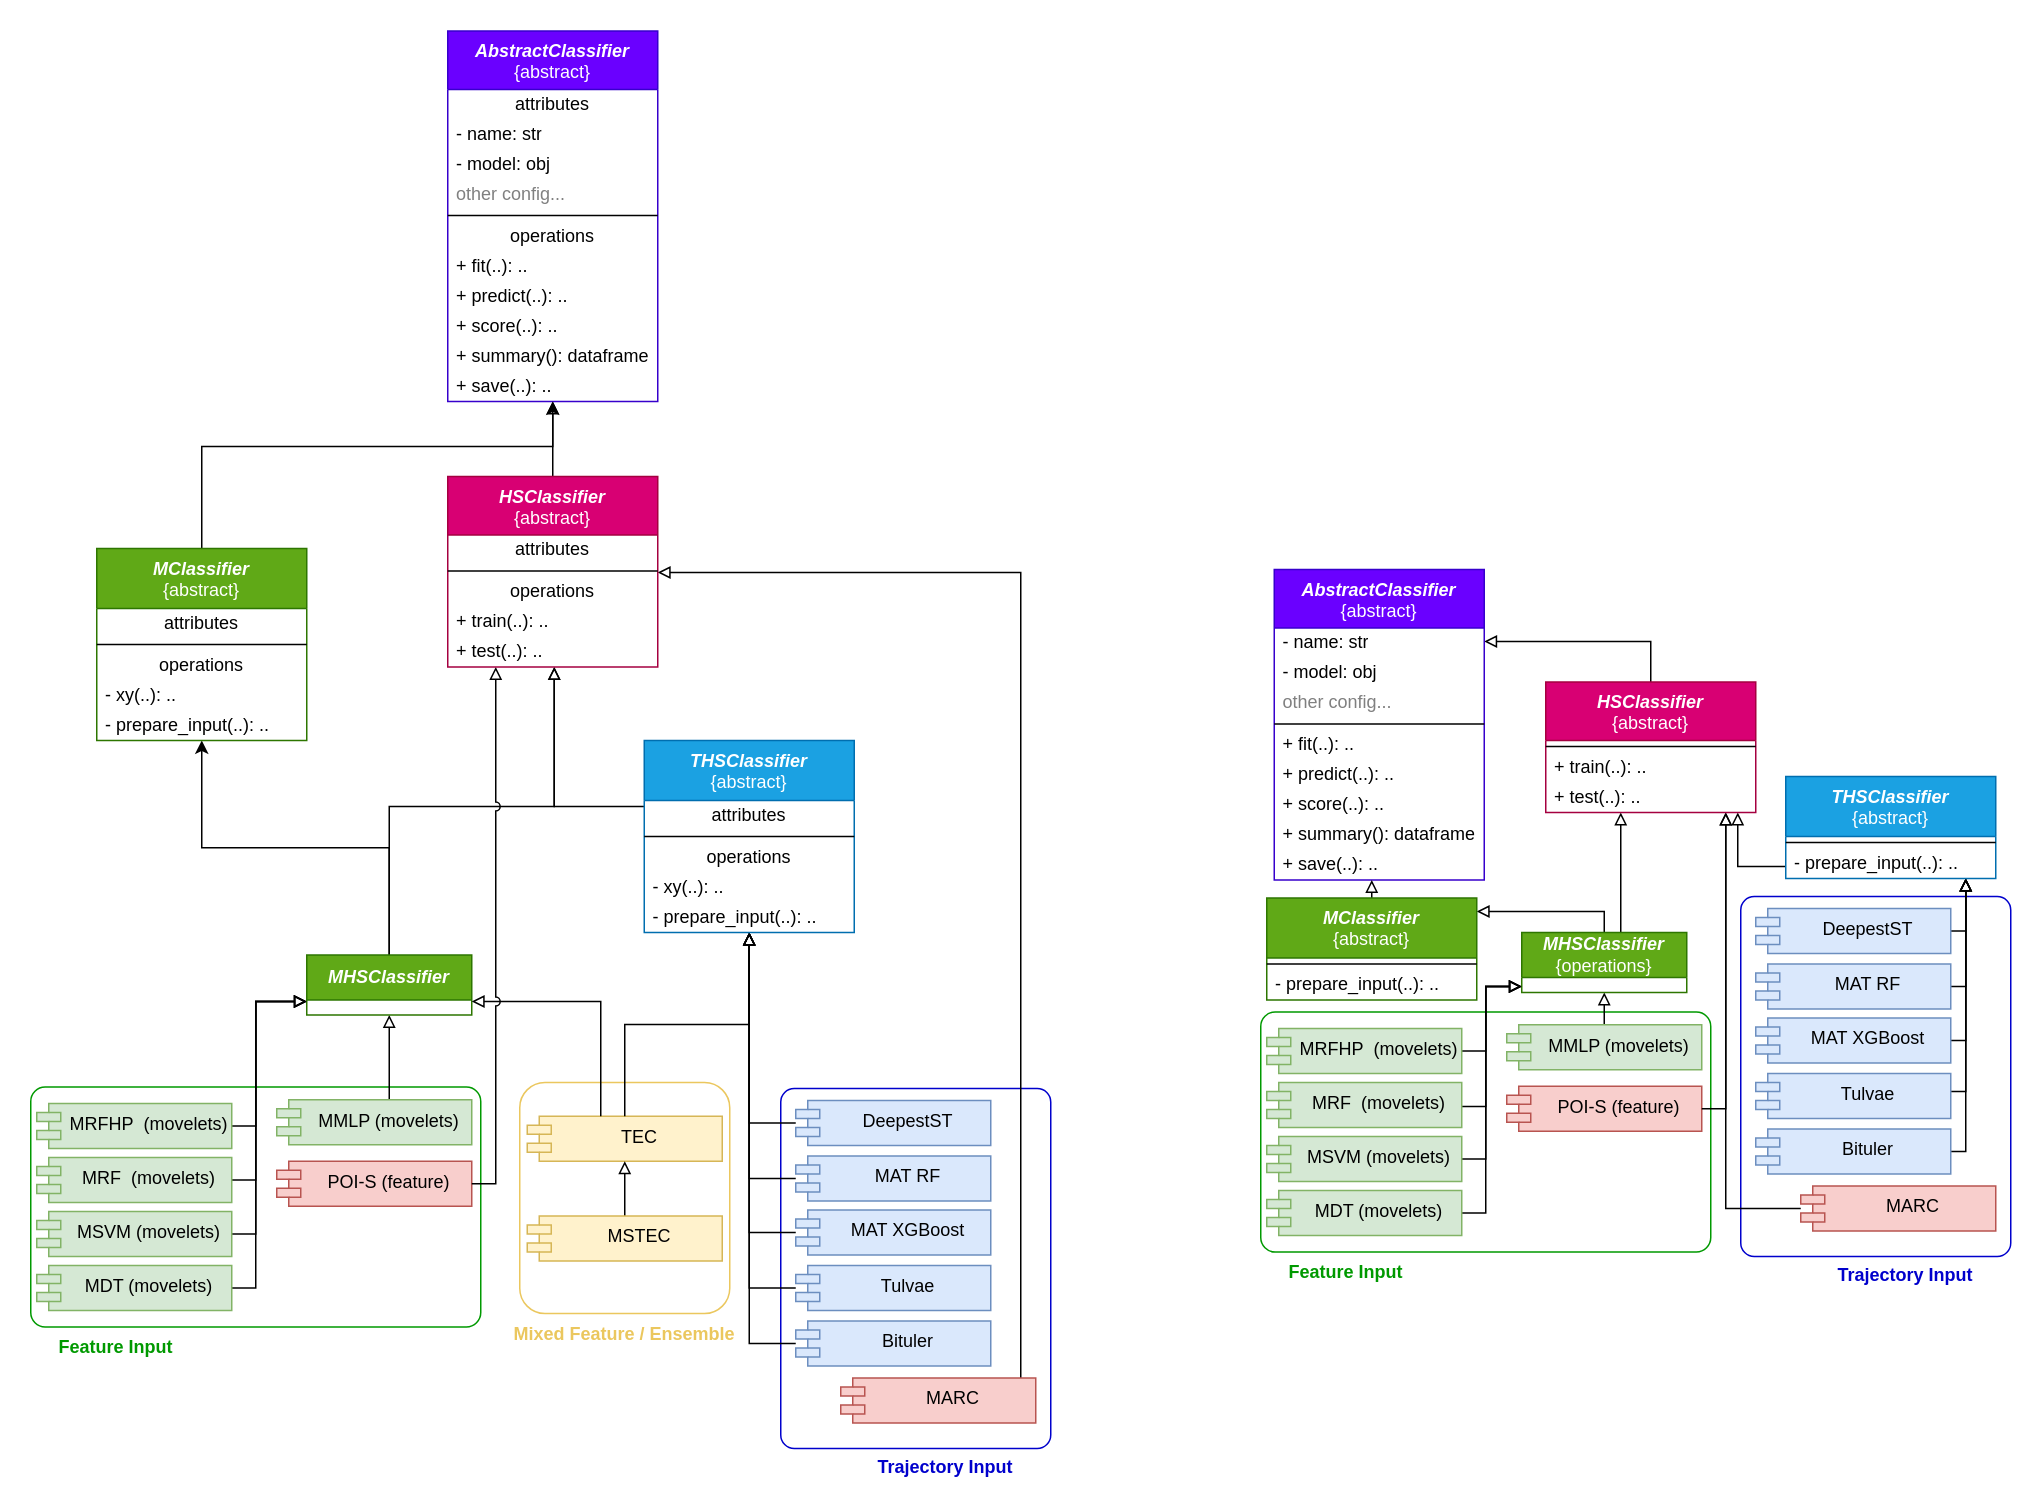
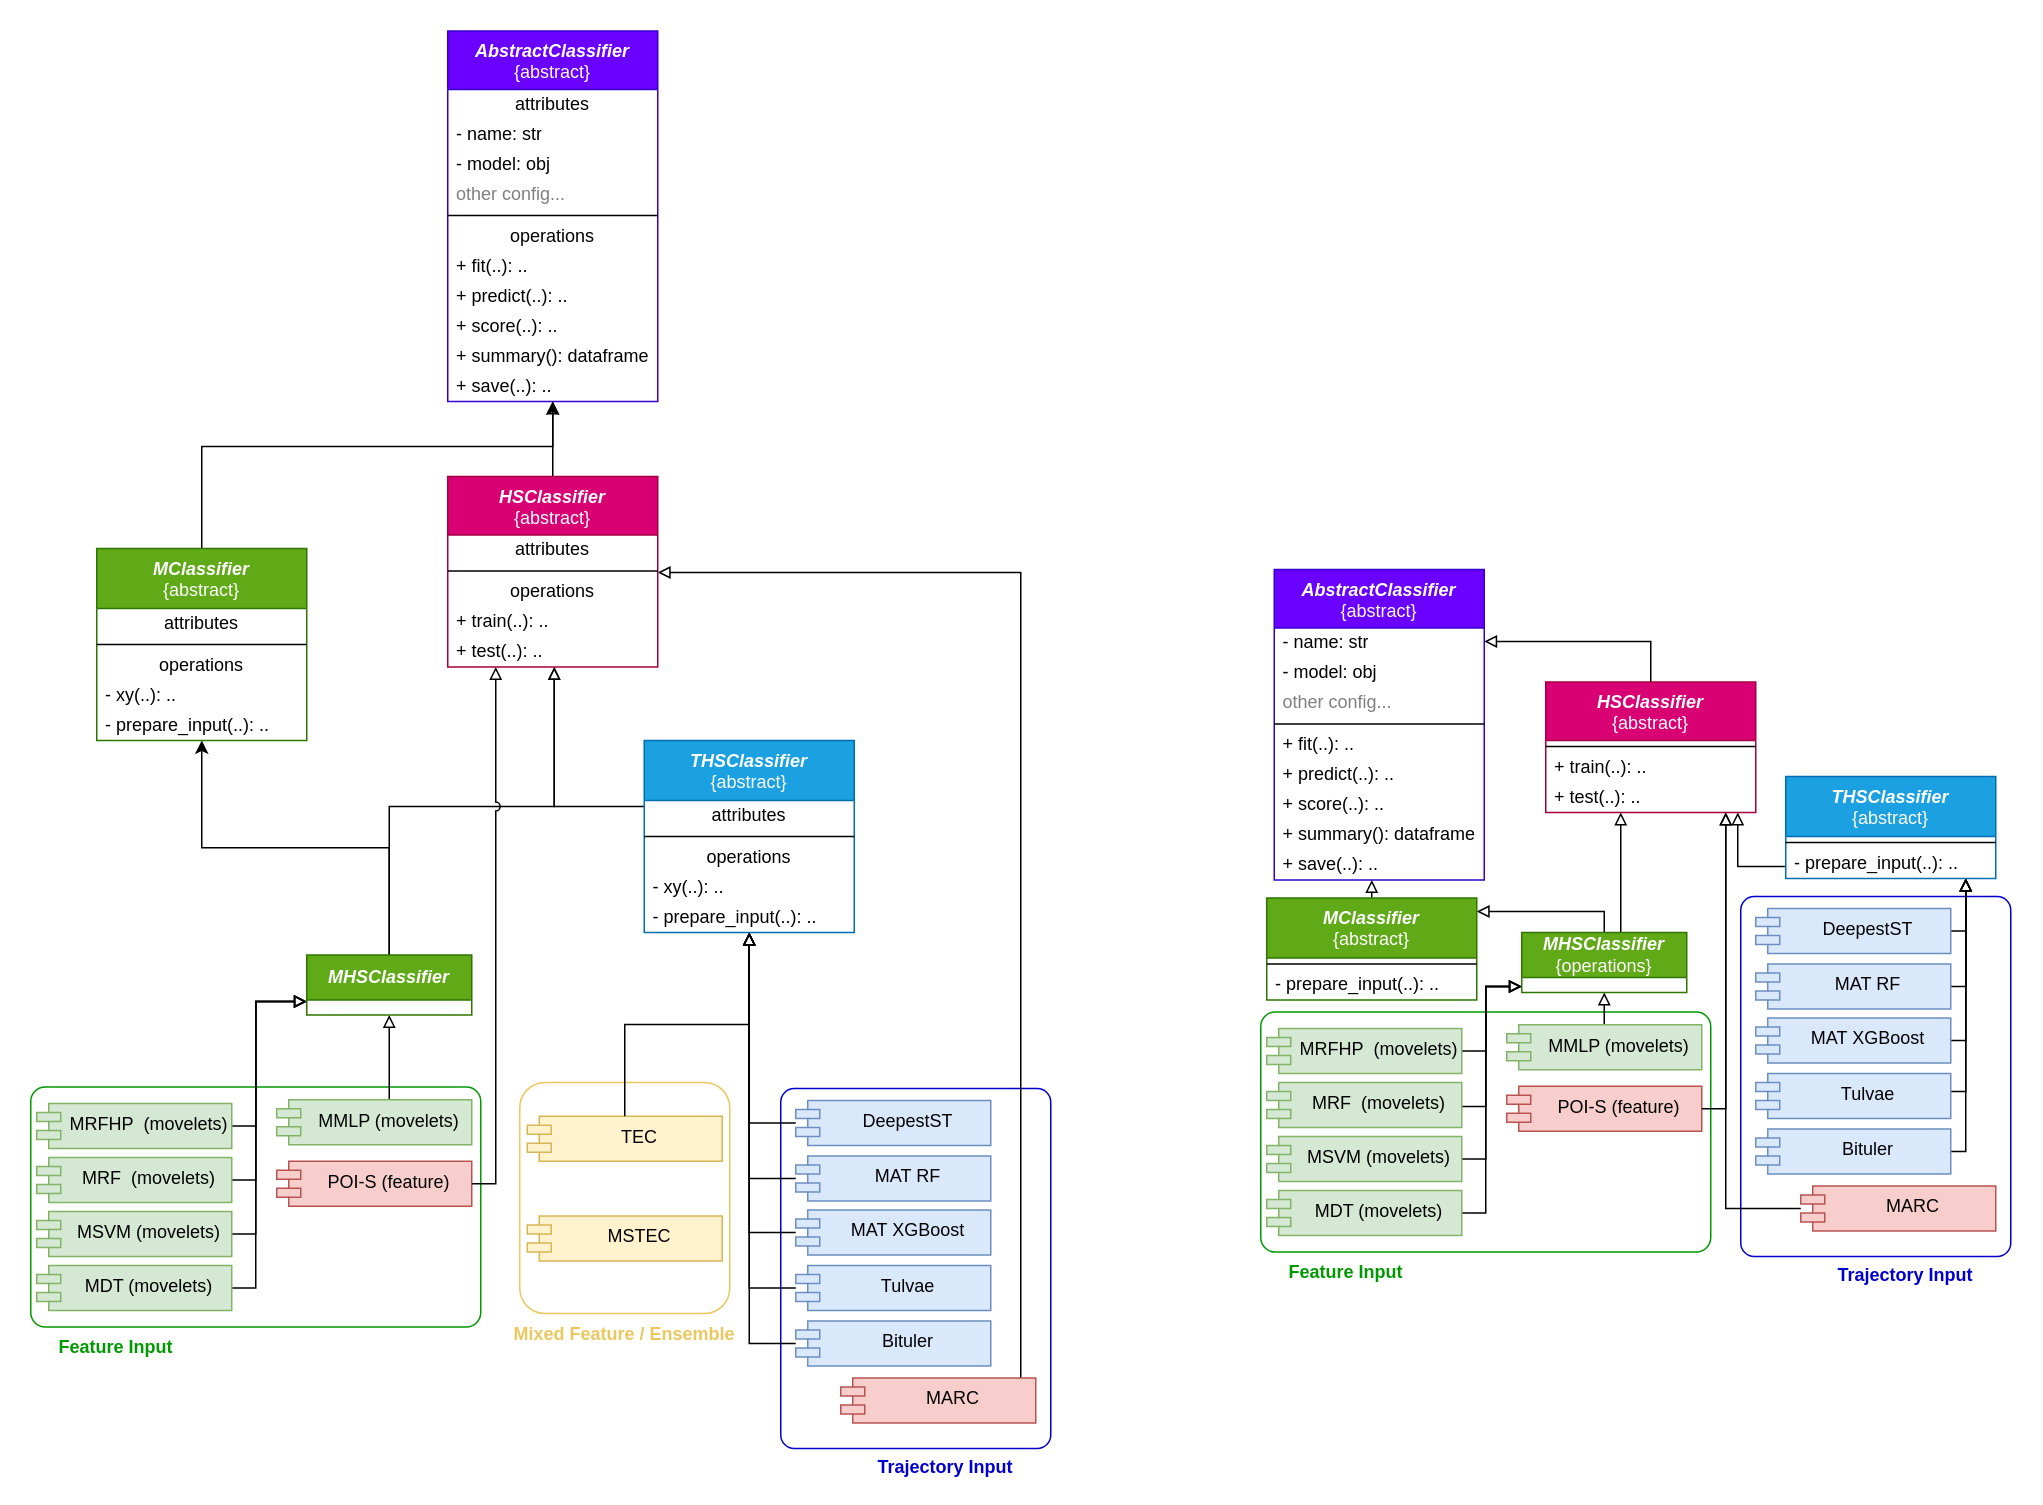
(600, 1001) -> none
(625, 1190) -> none
